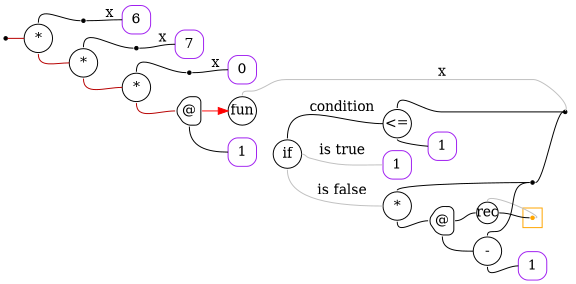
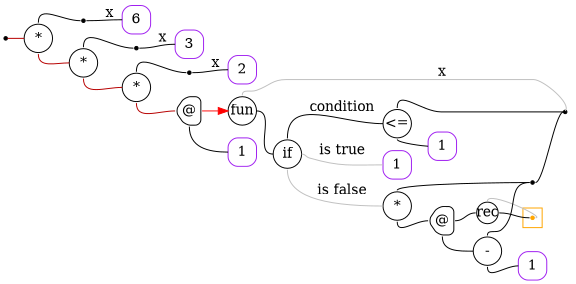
(189, 44) -> (189, 44)
(242, 70) -> (242, 70)
none -> (265, 133)
